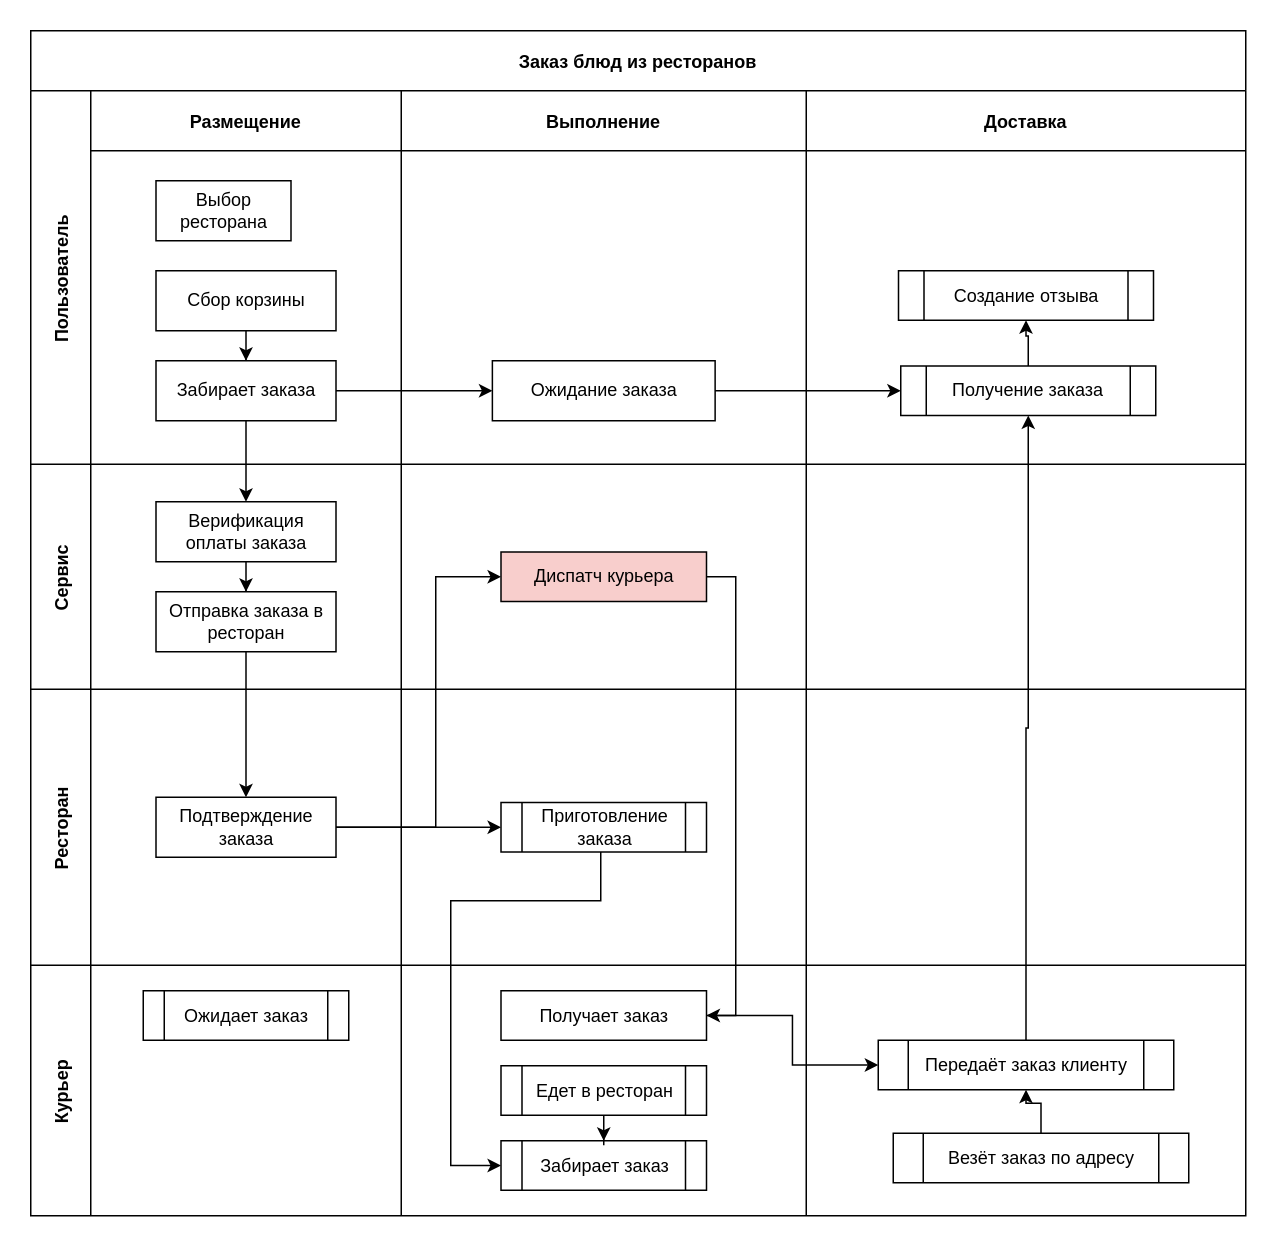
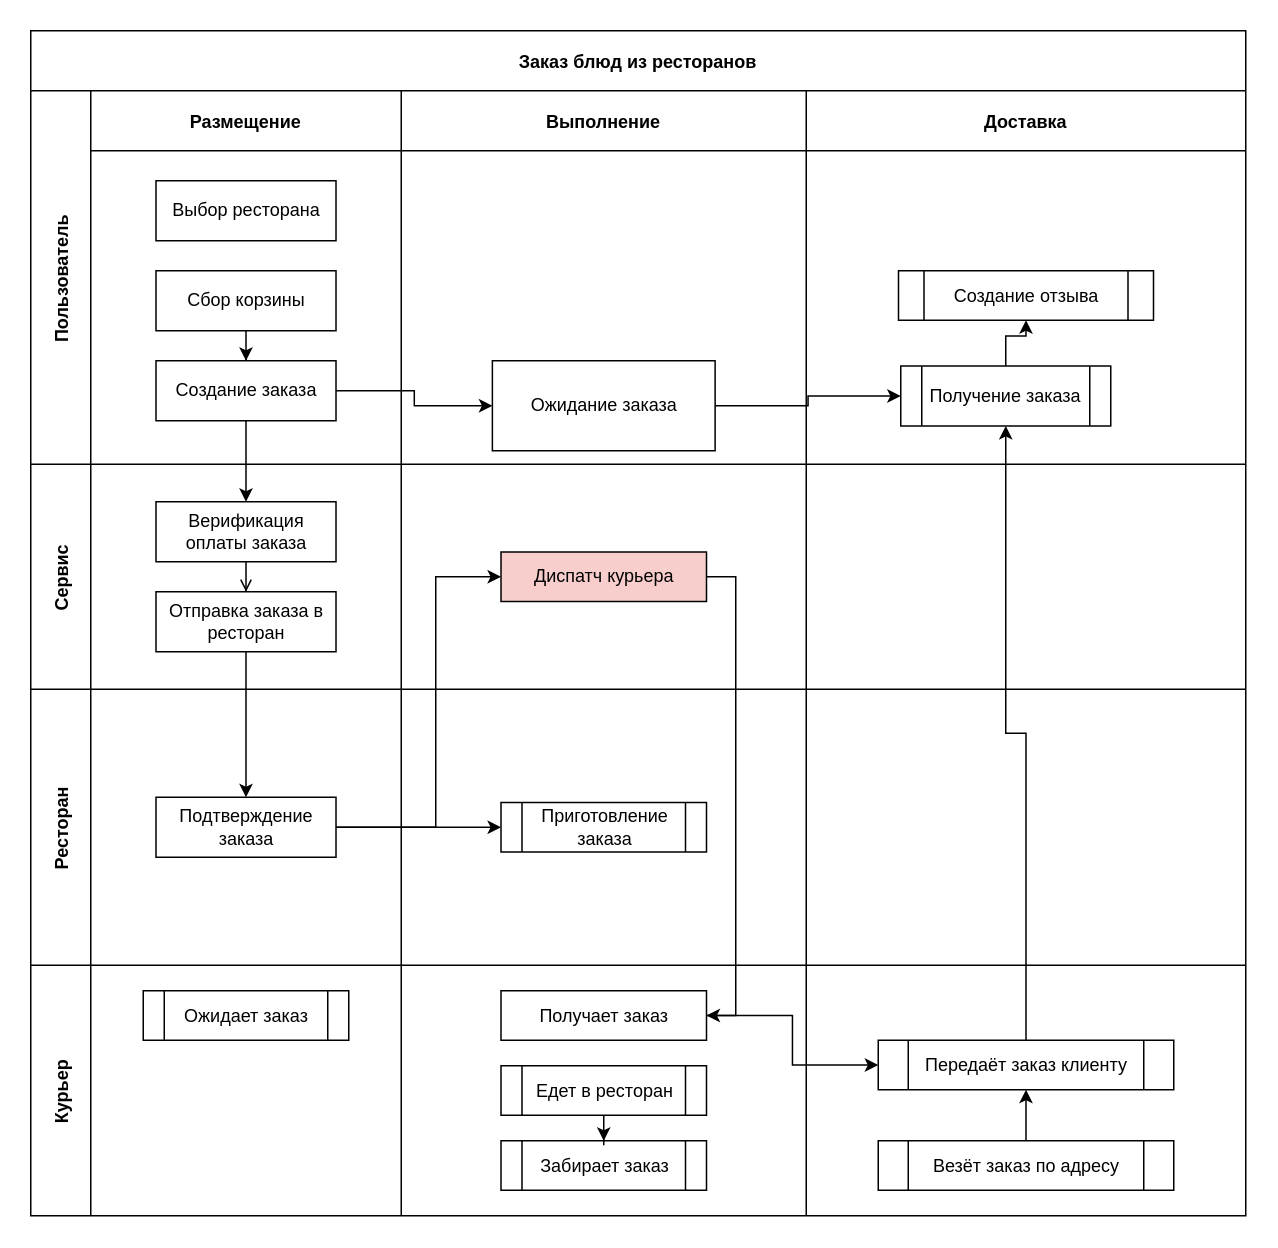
(224, 211) -> (246, 211)
(247, 391) -> (247, 391)
(604, 391) -> (604, 406)
(1028, 391) -> (1006, 396)
(246, 580) -> (246, 582)
(451, 954) -> none
(1041, 1158) -> (1026, 1166)
